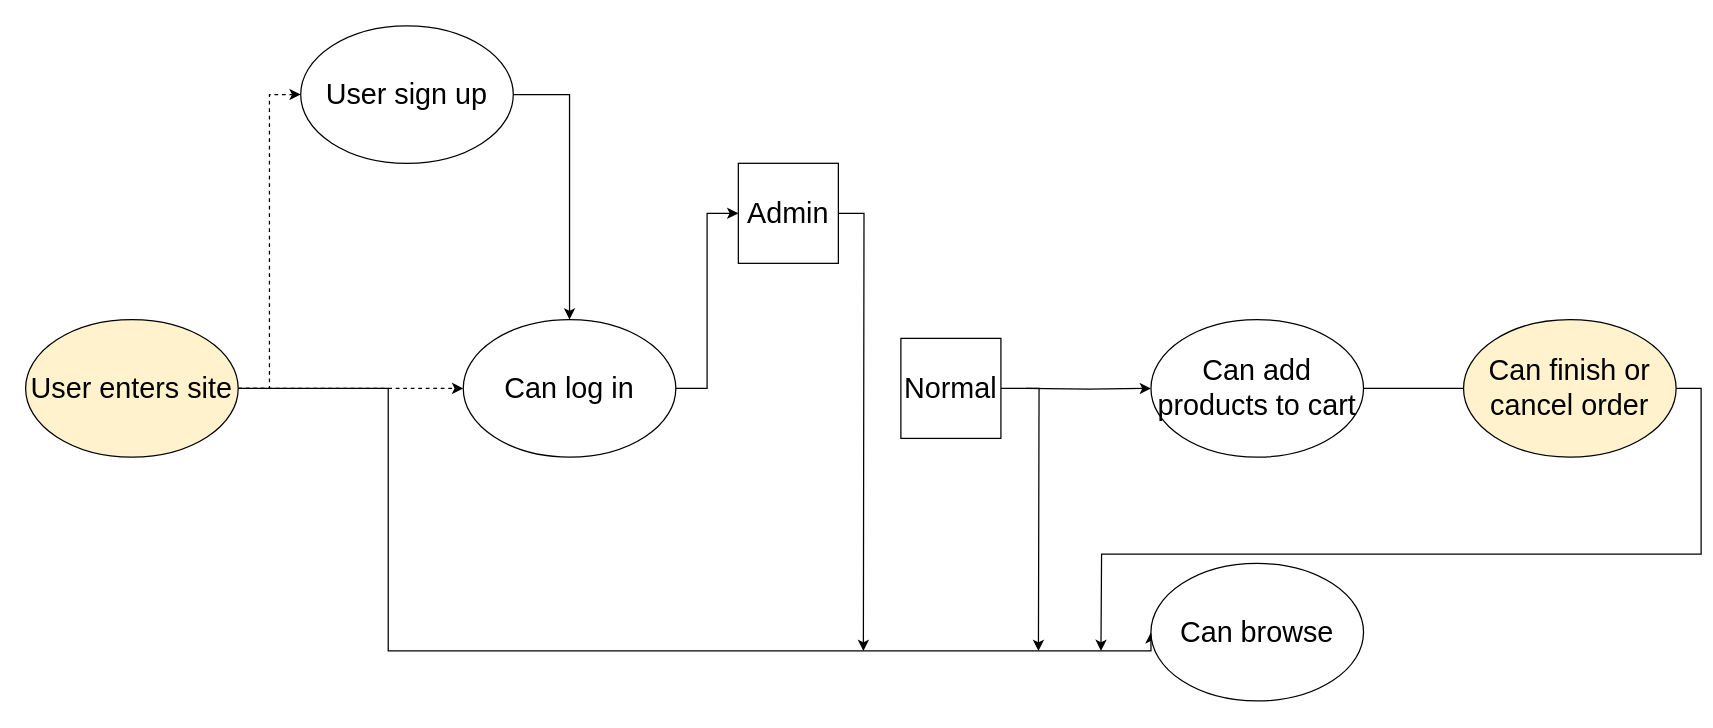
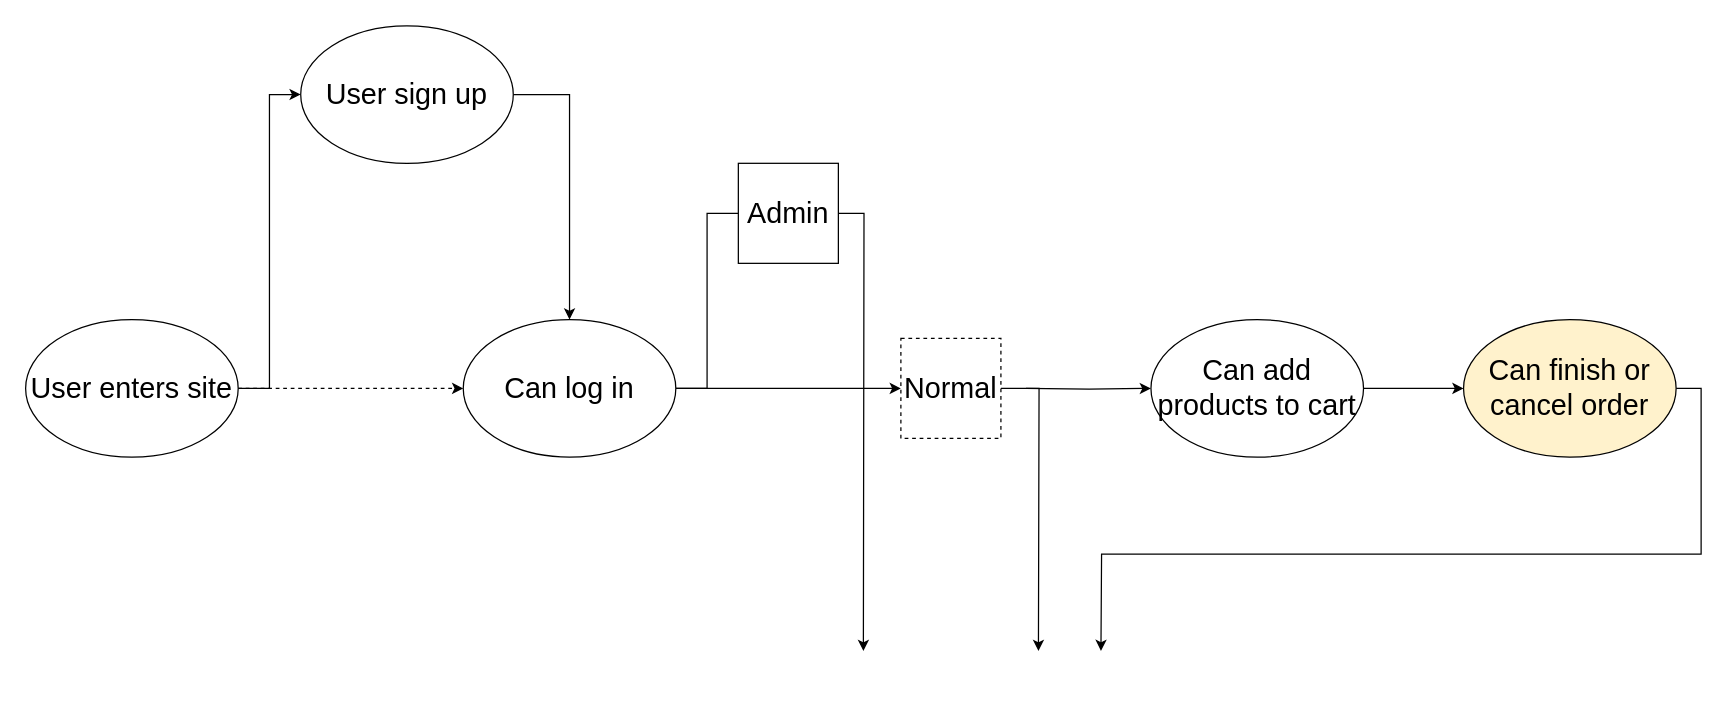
(728, 213) -> (732, 213)
(269, 231) -> (269, 231)
(132, 388) -> (132, 388)
none -> (800, 388)
(951, 388) -> (951, 388)
(1457, 388) -> (1453, 388)
(1257, 632) -> none
(644, 651) -> none
